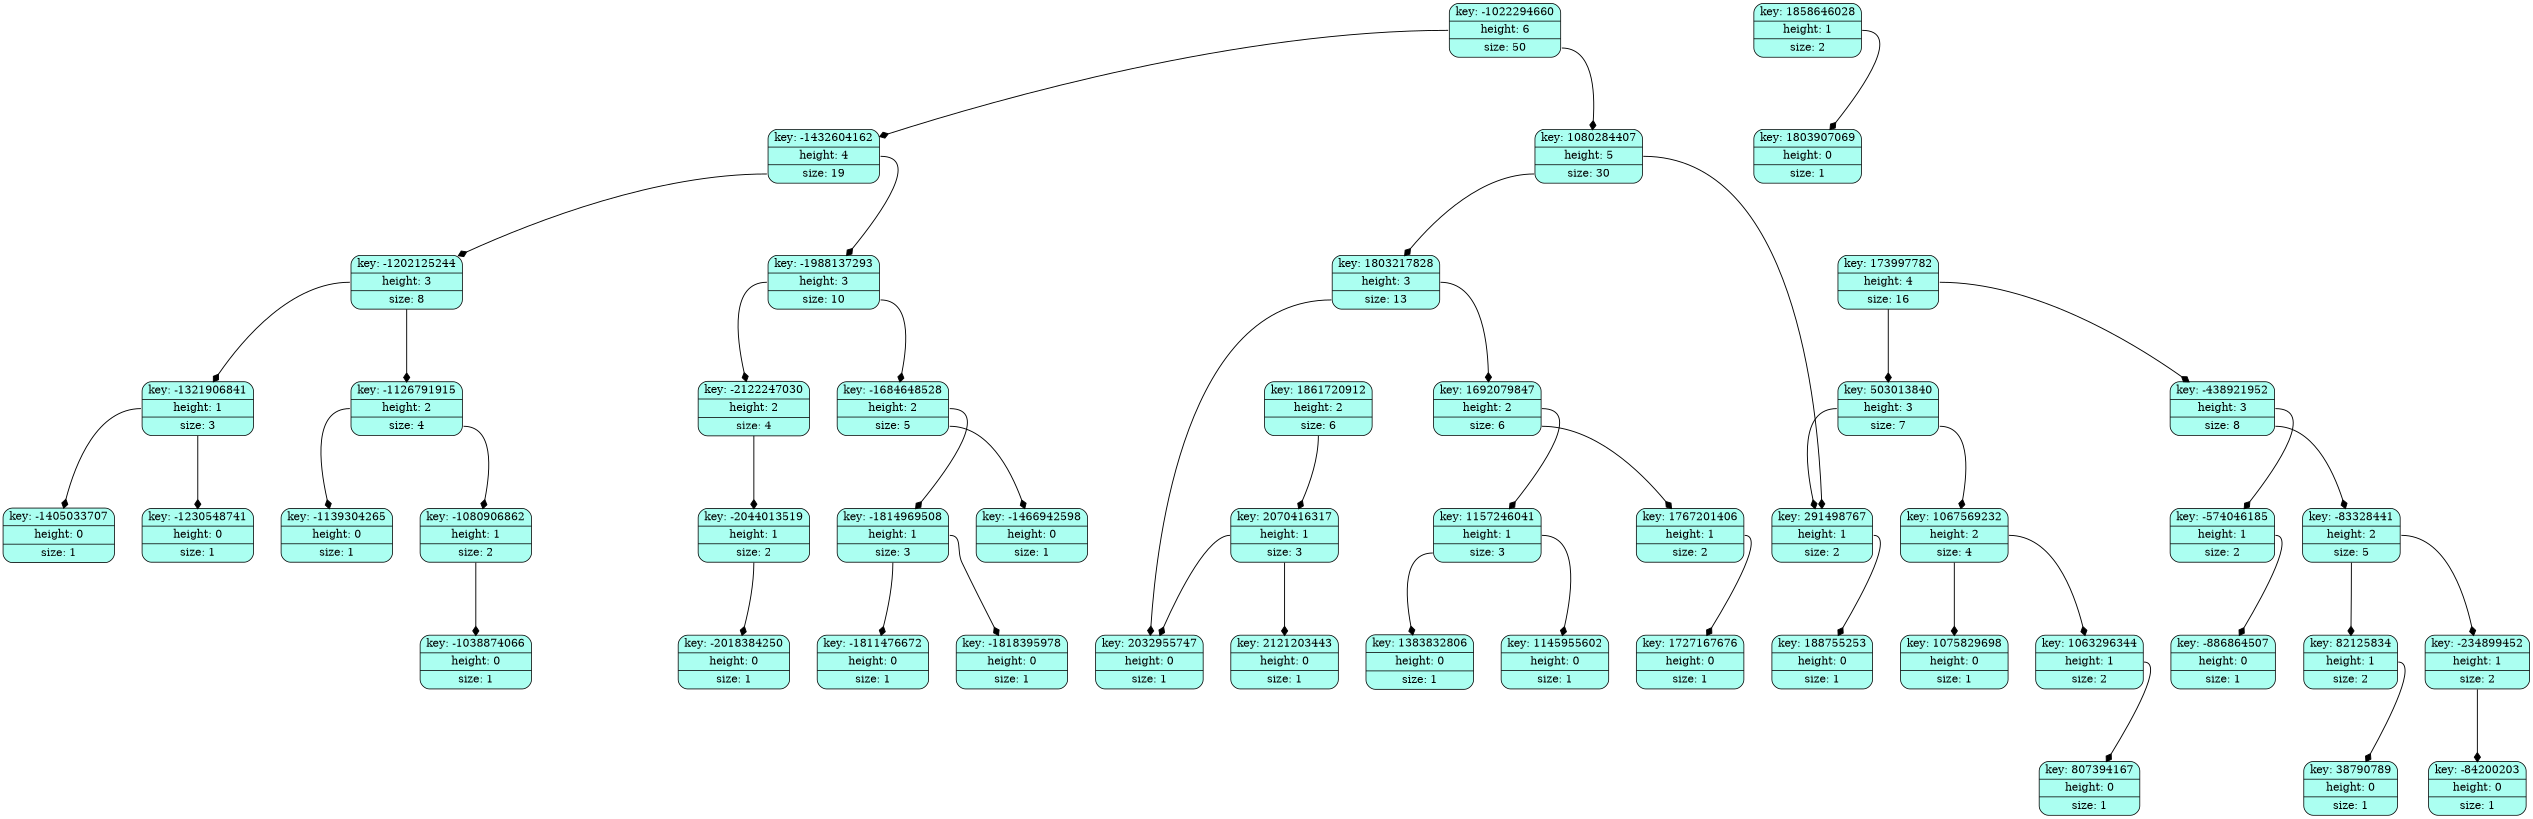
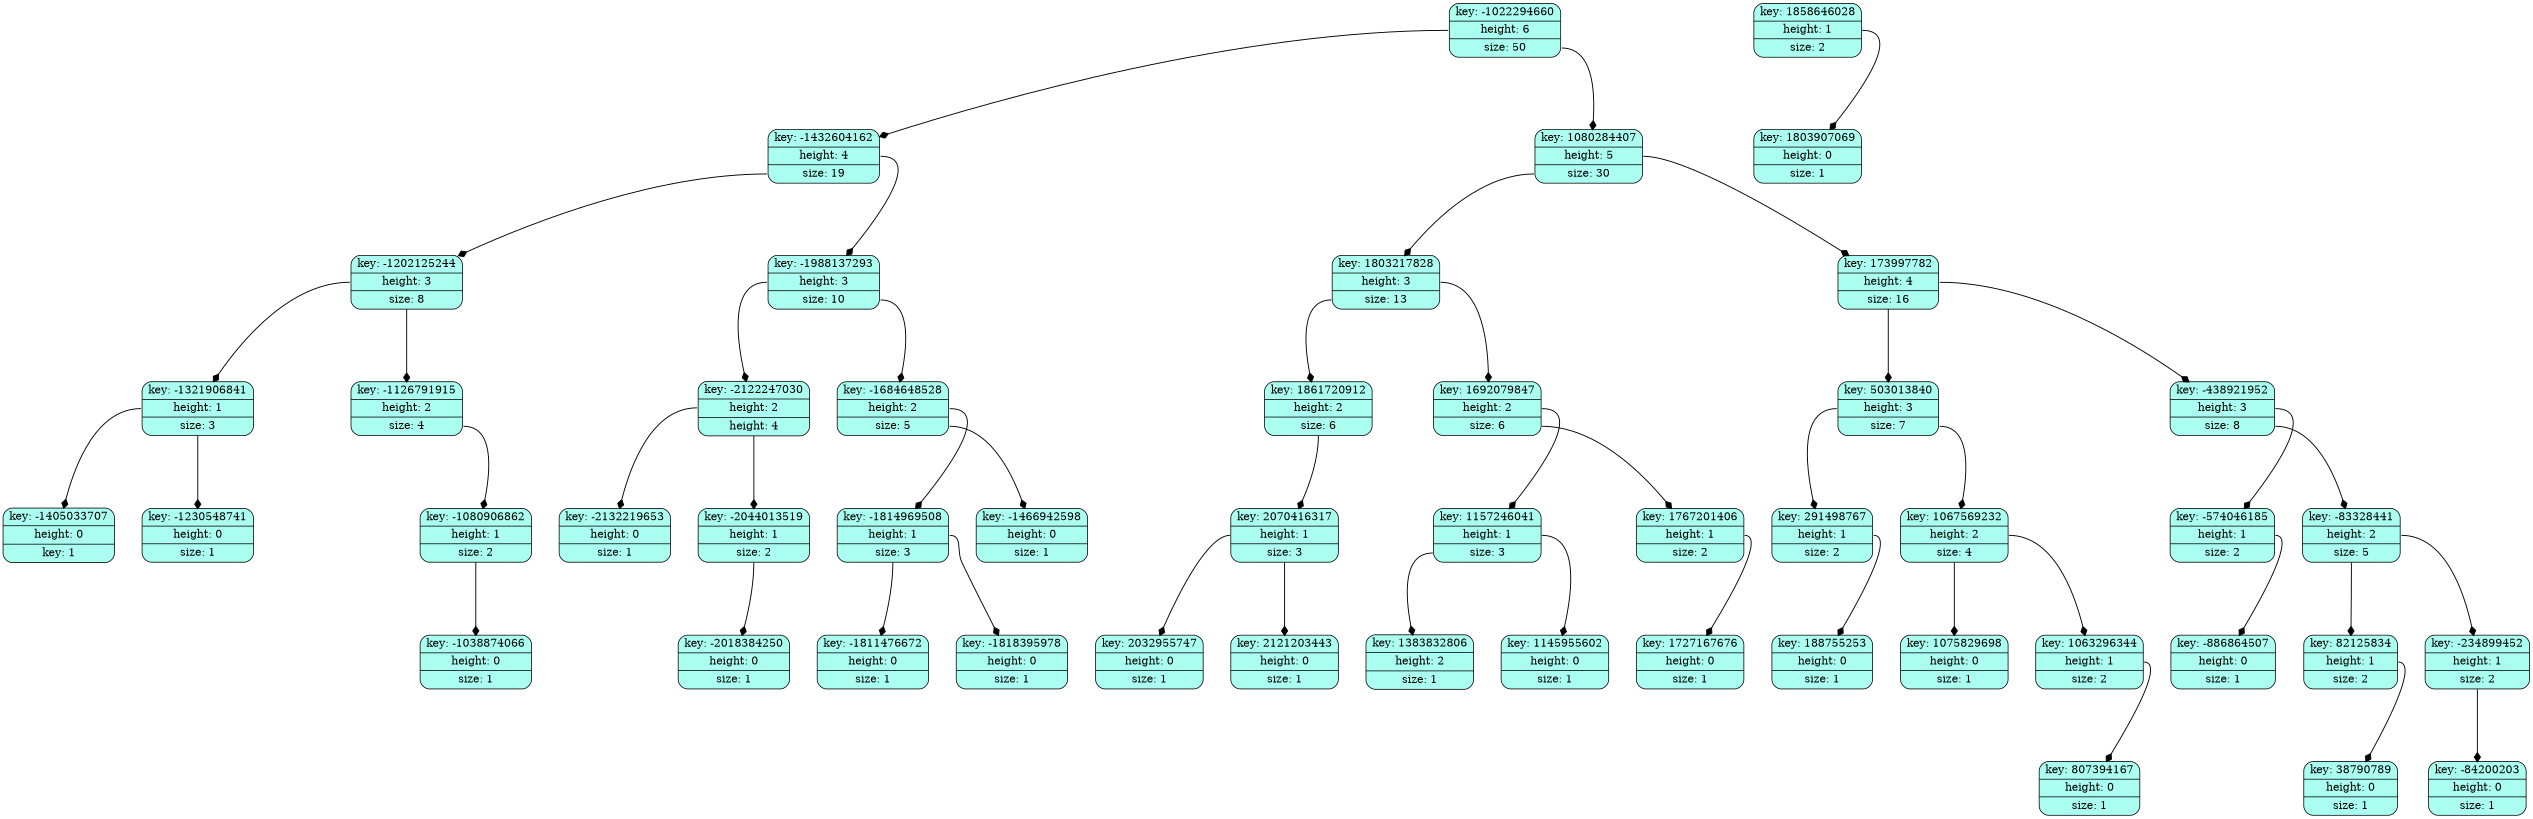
(1787, 292) -> (1746, 195)
(754, 426) -> (754, 426)
(1190, 427) -> (1307, 330)
(337, 535) -> none
none -> (615, 535)
(59, 553) -> (59, 553)
(1420, 661) -> (1420, 661)
